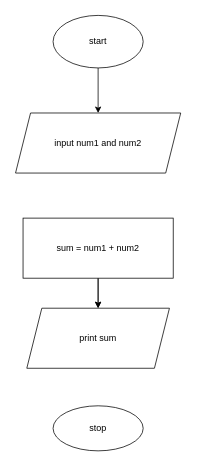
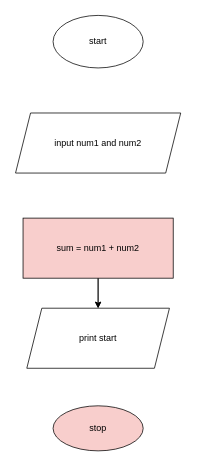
(98, 106) -> none
(98, 248) -> (98, 248)
(98, 338) -> (98, 338)
(98, 428) -> (98, 428)
